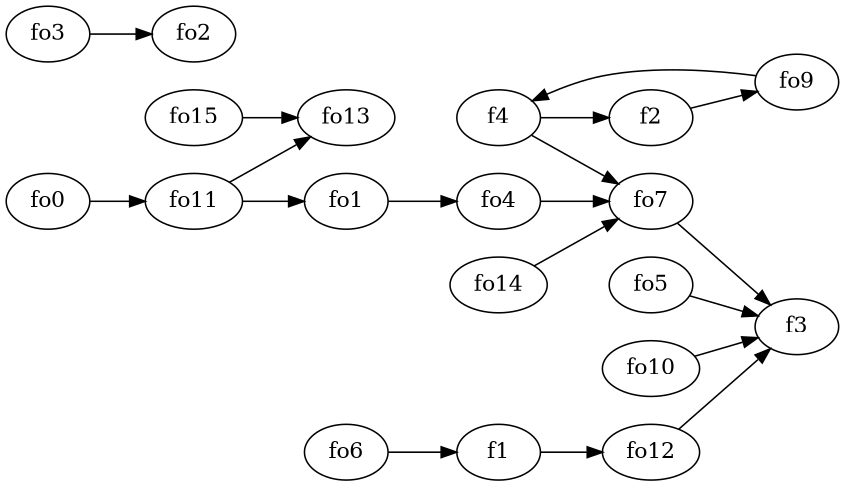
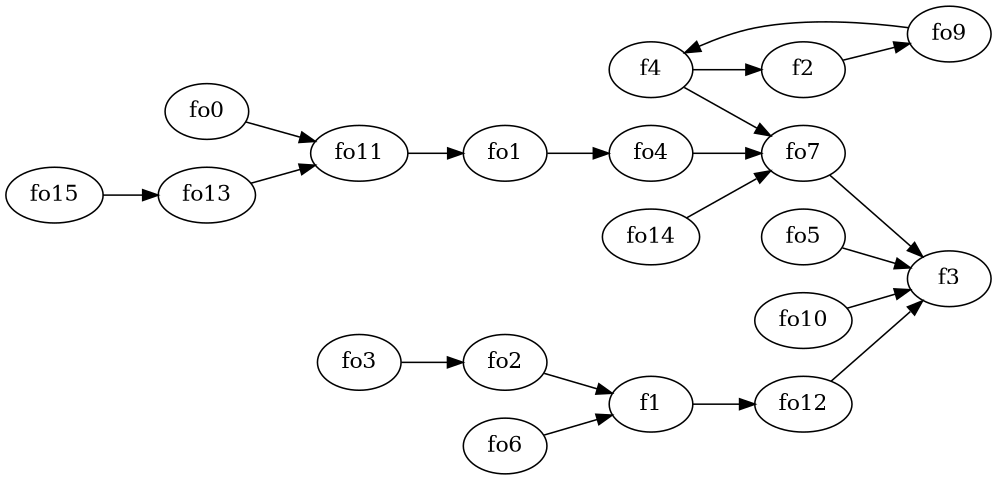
(263, 163) -> (275, 176)
none -> (571, 381)
